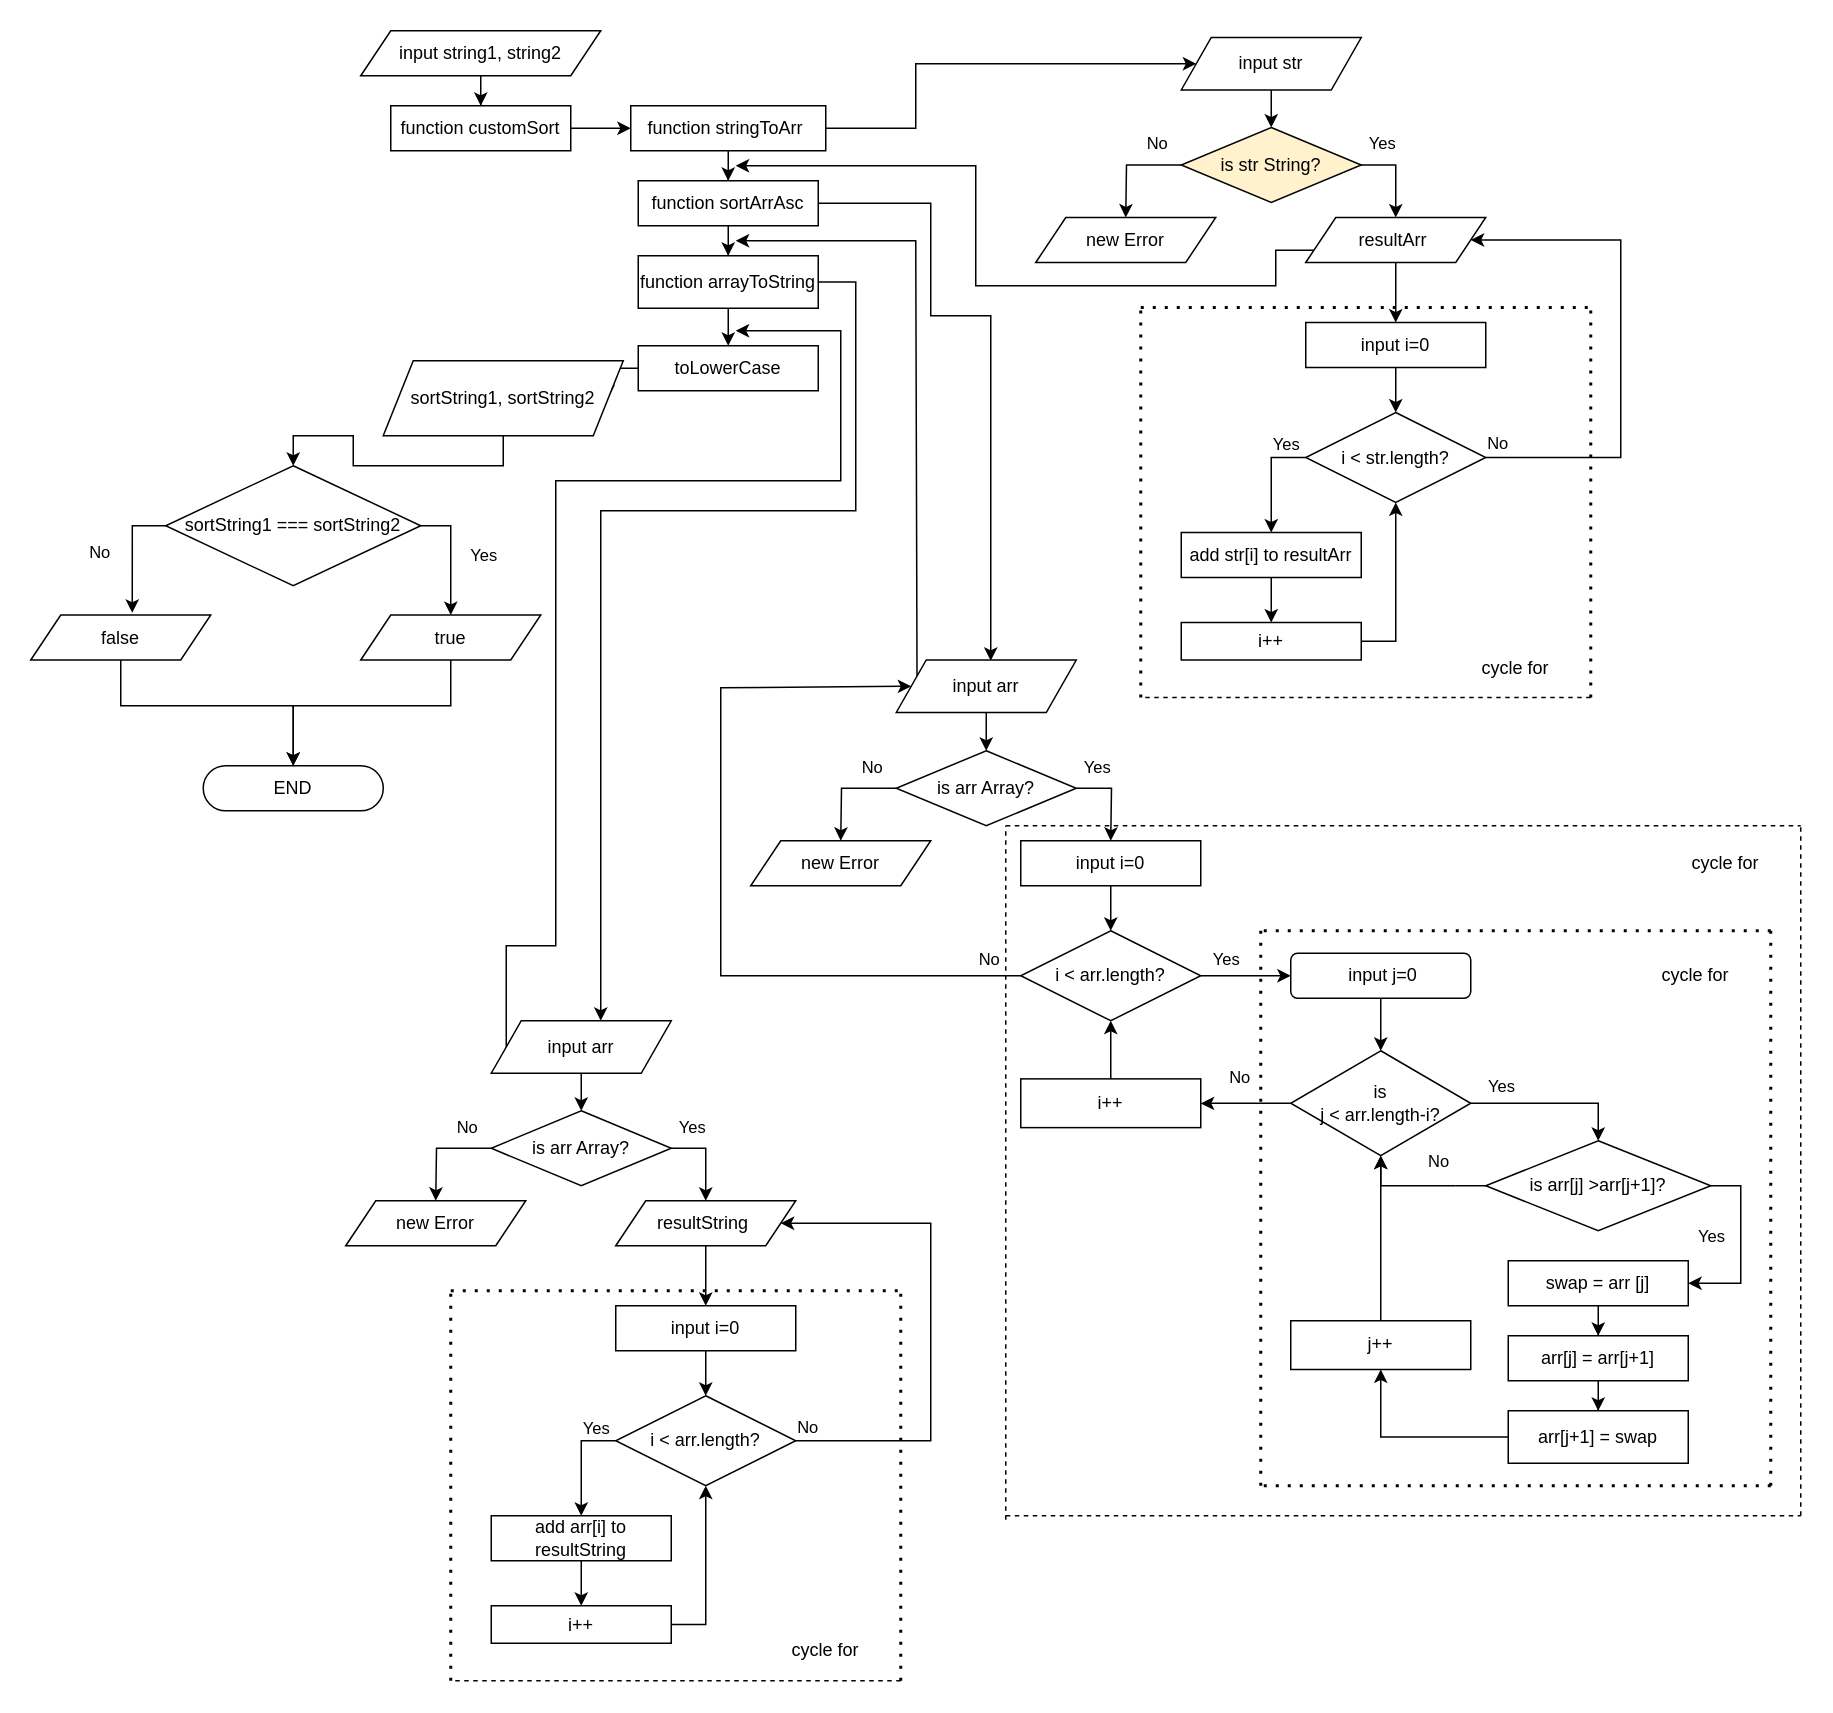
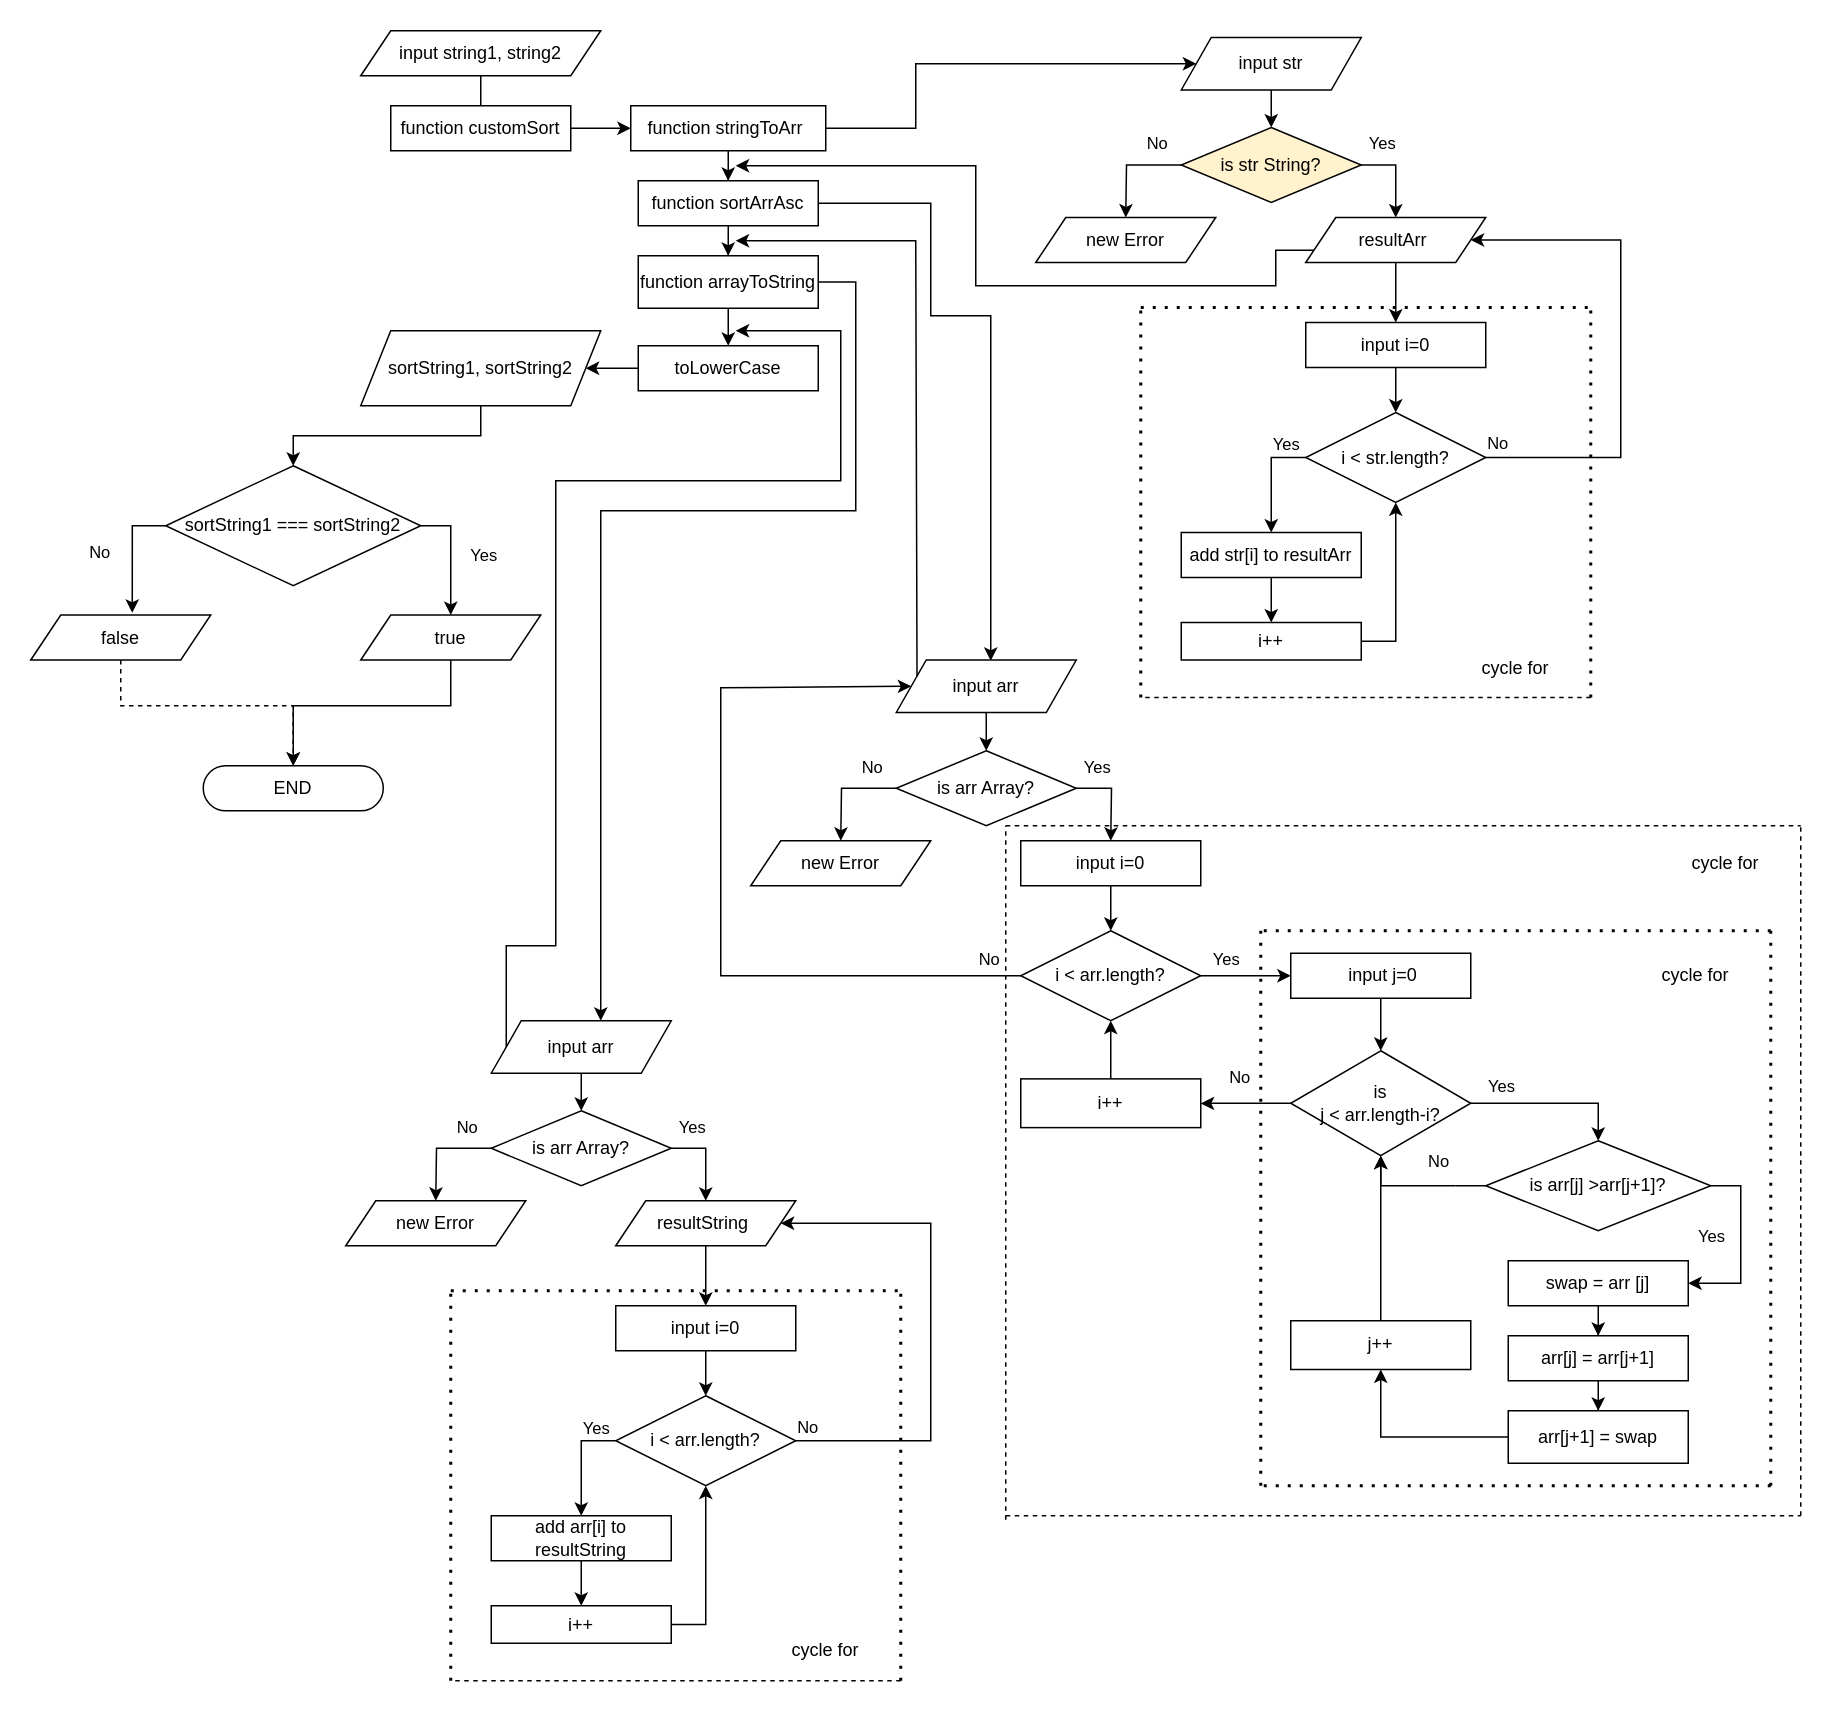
(481, 94) -> (481, 98)
(503, 398) -> (481, 368)
(184, 706) -> (184, 706)
(1381, 976) -> (1381, 976)
